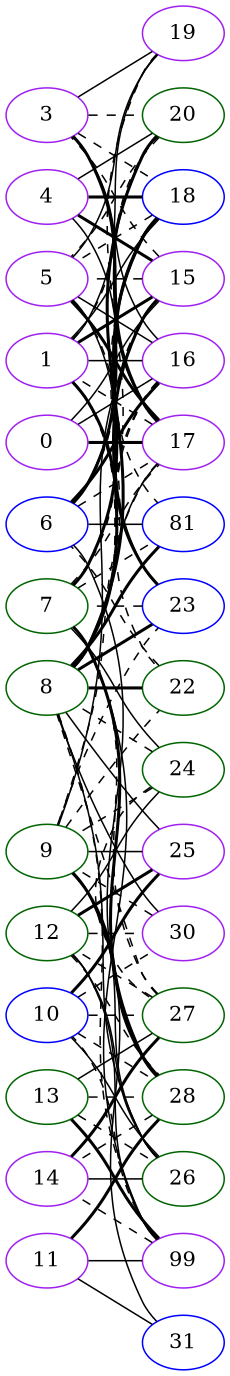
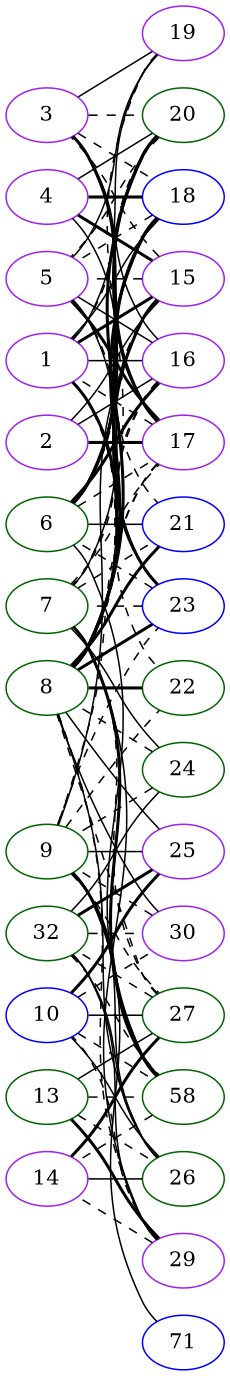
(115, 320) -> (115, 320)
(115, 402) -> (115, 402)
(47, 442) -> (47, 442)
(115, 442) -> (115, 442)
(47, 524) -> (47, 524)
(183, 524) -> (183, 524)
(115, 565) -> (115, 565)
(115, 606) -> (115, 565)
(95, 892) -> (115, 933)
(47, 933) -> (47, 933)
(115, 1015) -> (115, 1015)
(183, 1097) -> (183, 1097)
(47, 1261) -> none
(183, 1261) -> (183, 1261)
(183, 1343) -> (183, 1343)
